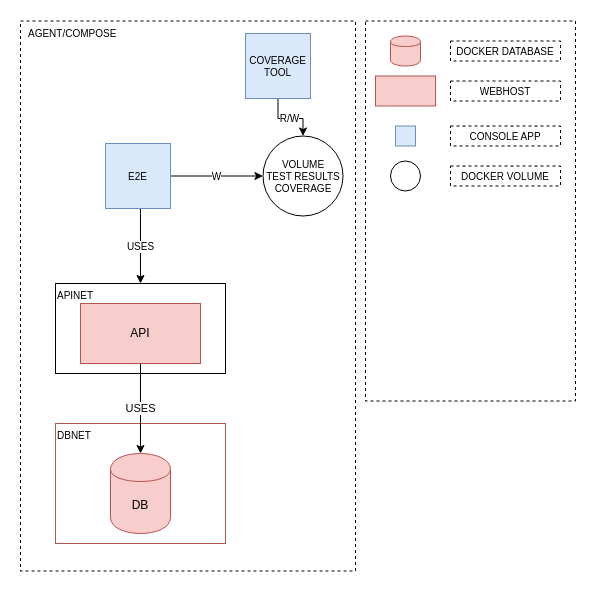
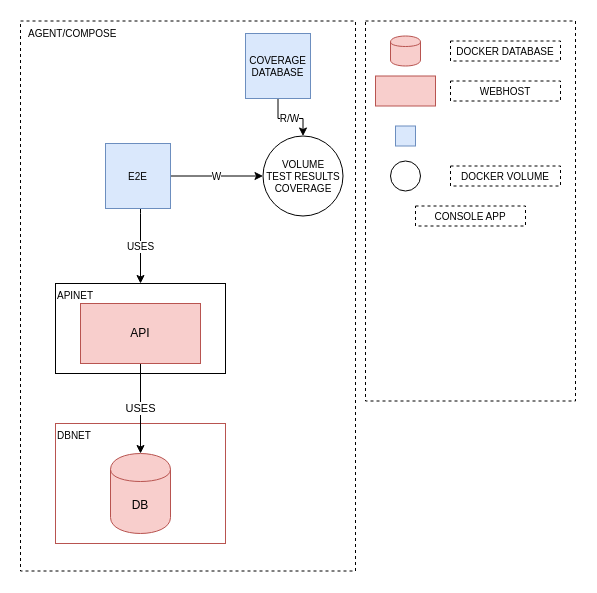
(278, 67) -> (278, 67)
(506, 136) -> (471, 216)
